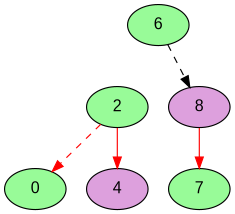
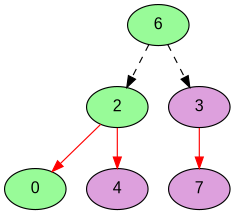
none -> (140, 61)
(199, 107) -> (199, 107)
(81, 144) -> (81, 144)
(199, 189) -> (199, 189)
